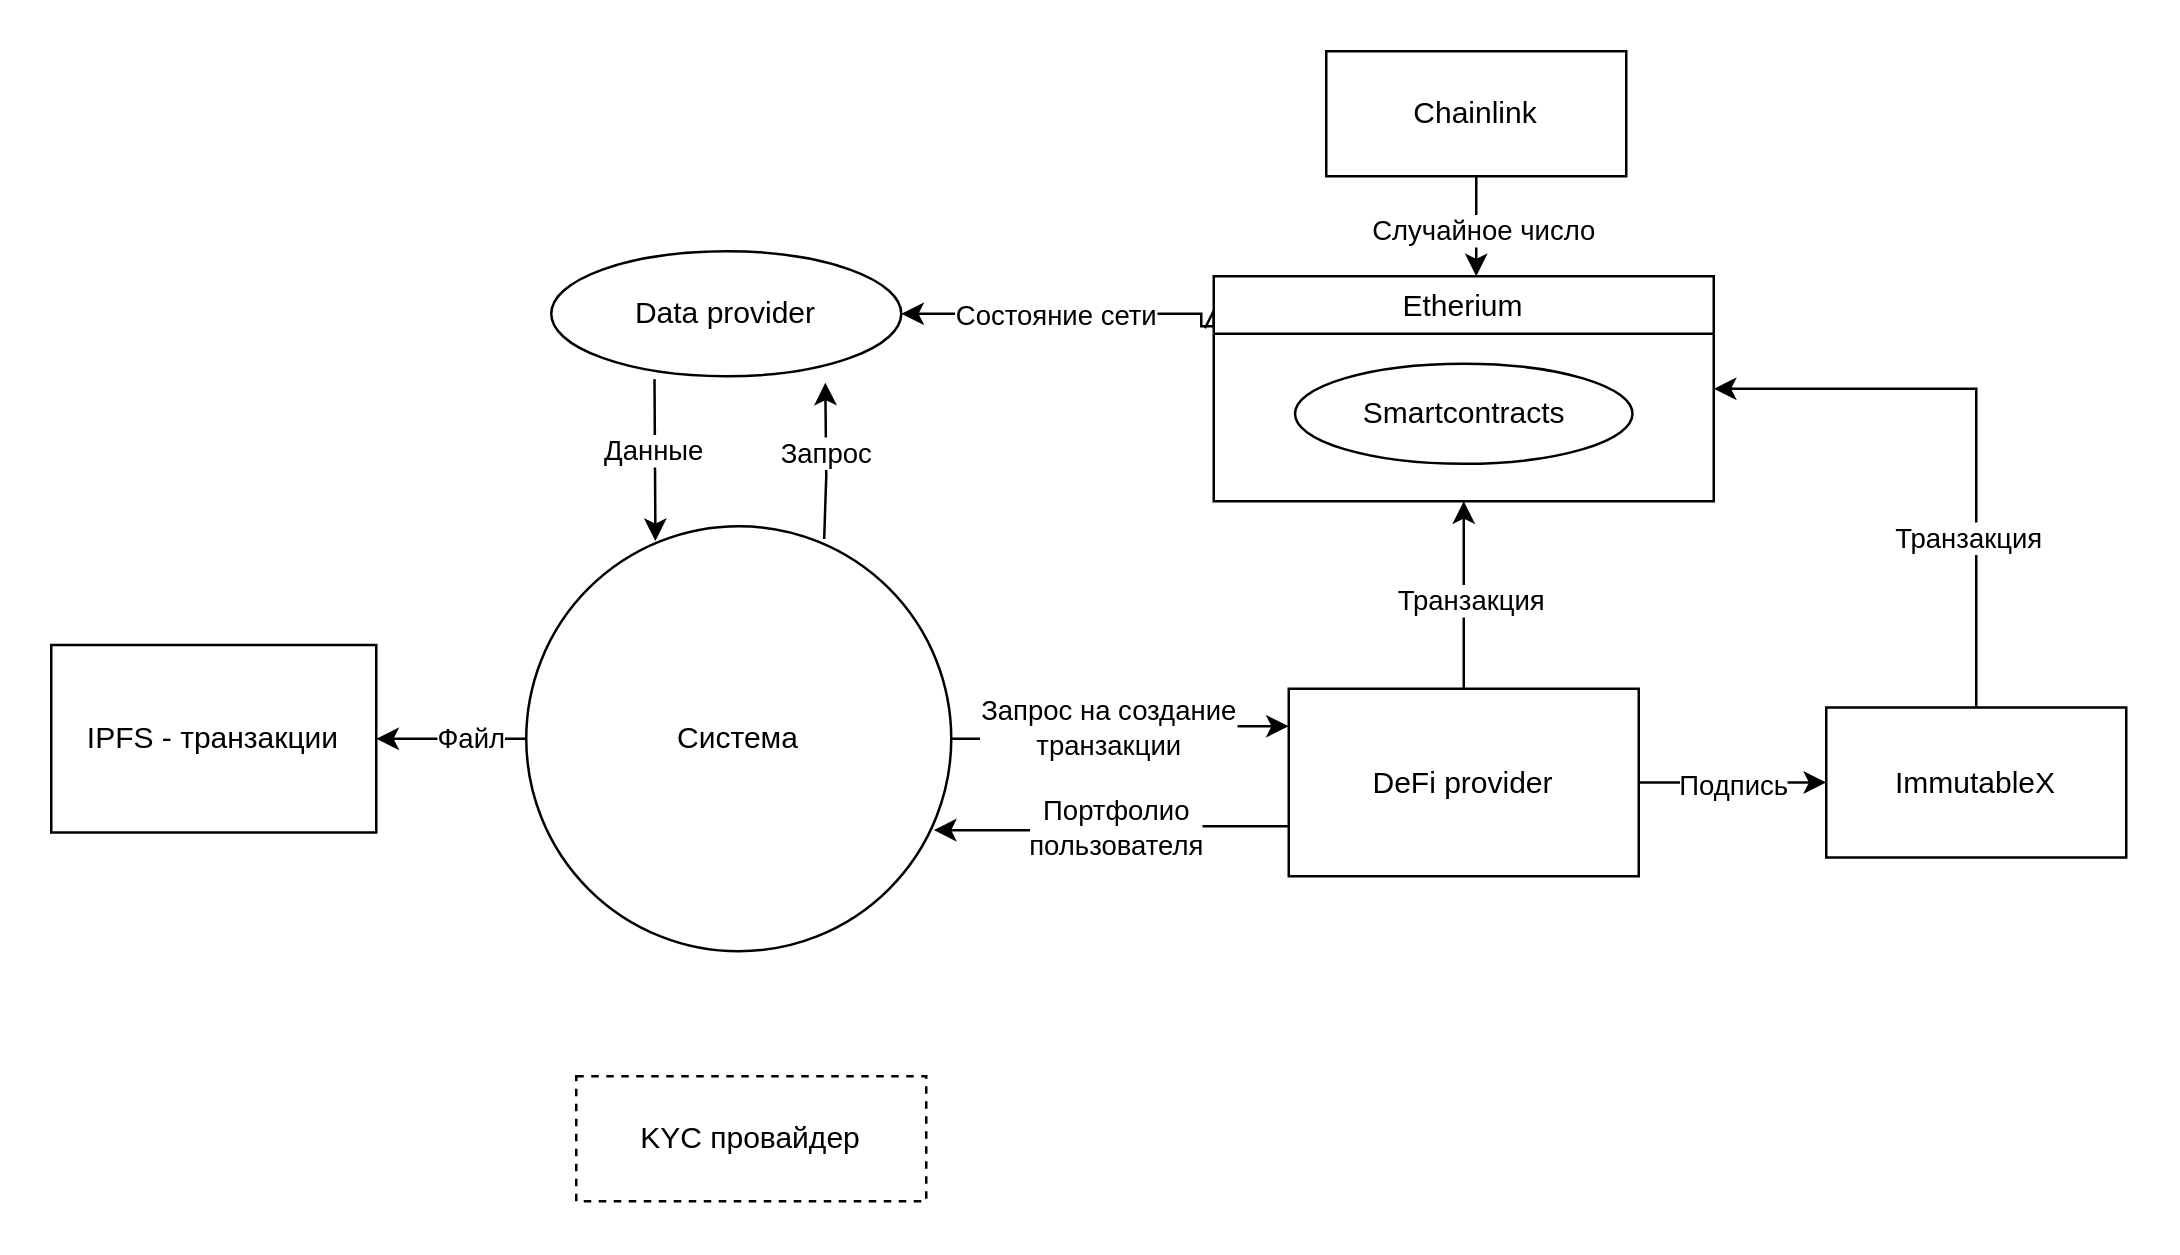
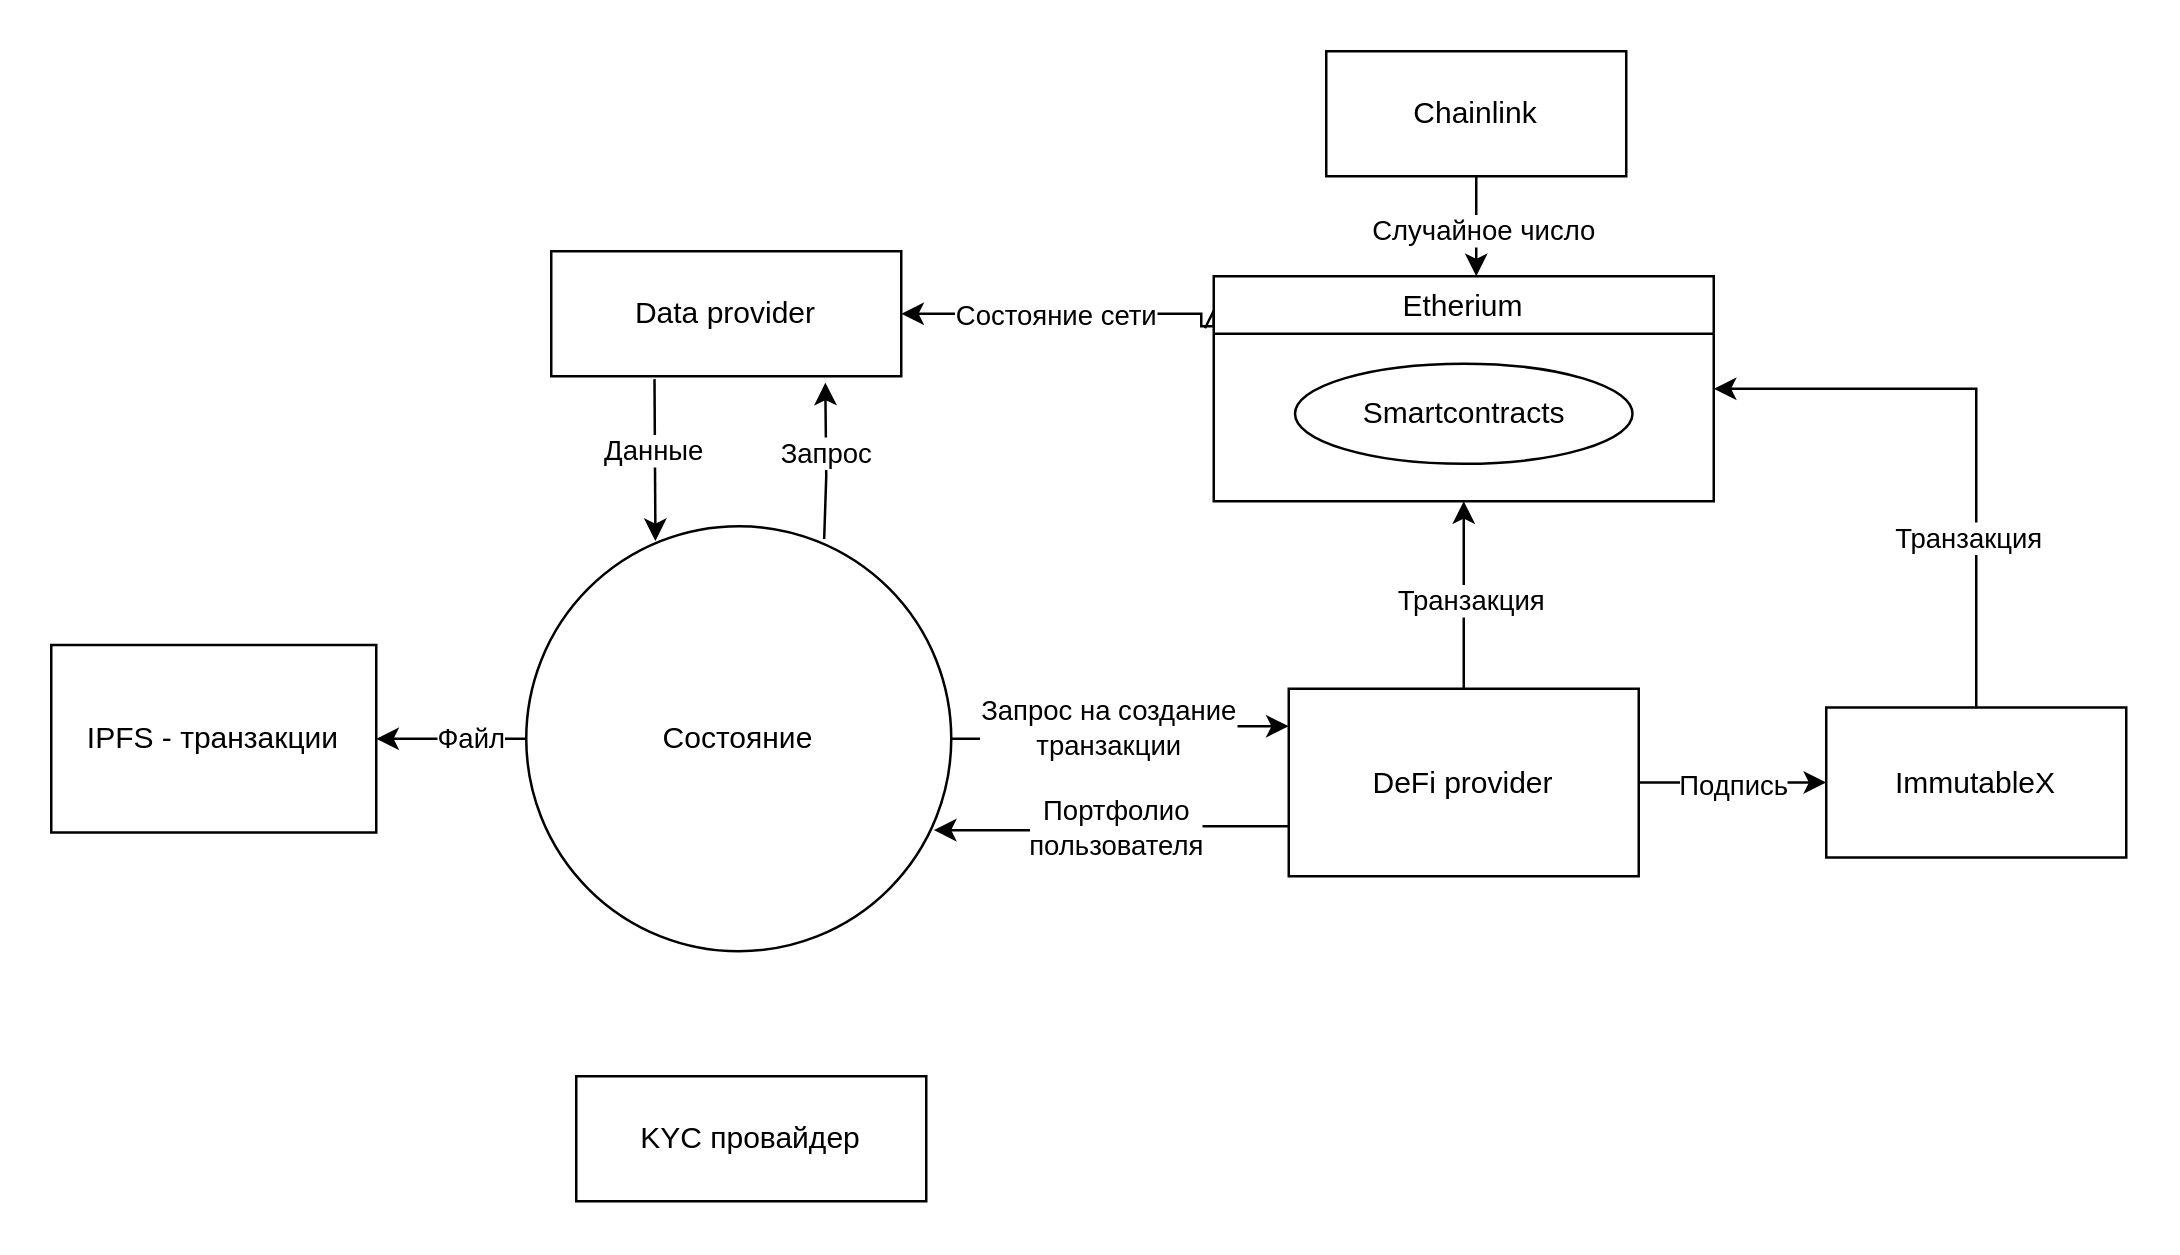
(726, 314) -> (726, 314)
(739, 739) -> (739, 739)
(751, 1139) -> (751, 1139)
